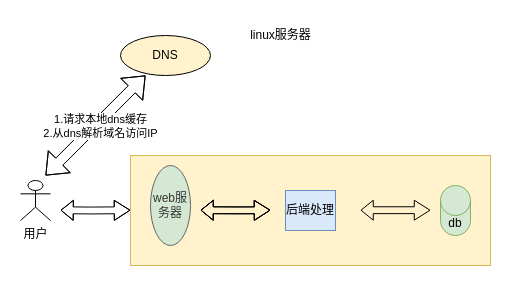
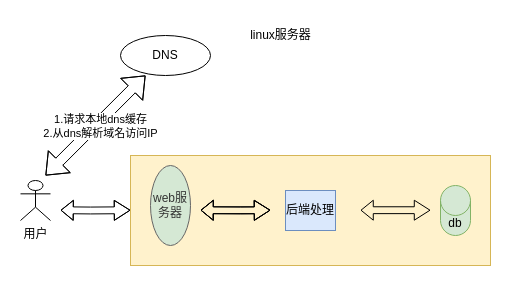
(166, 56) -> (166, 56)
